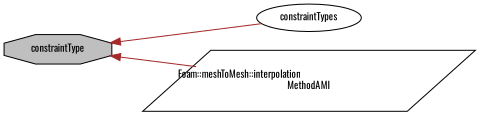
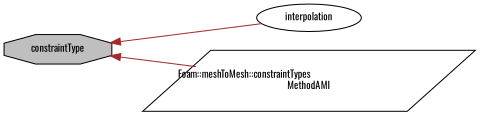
(309, 18) -> (309, 18)
(309, 81) -> (309, 81)
